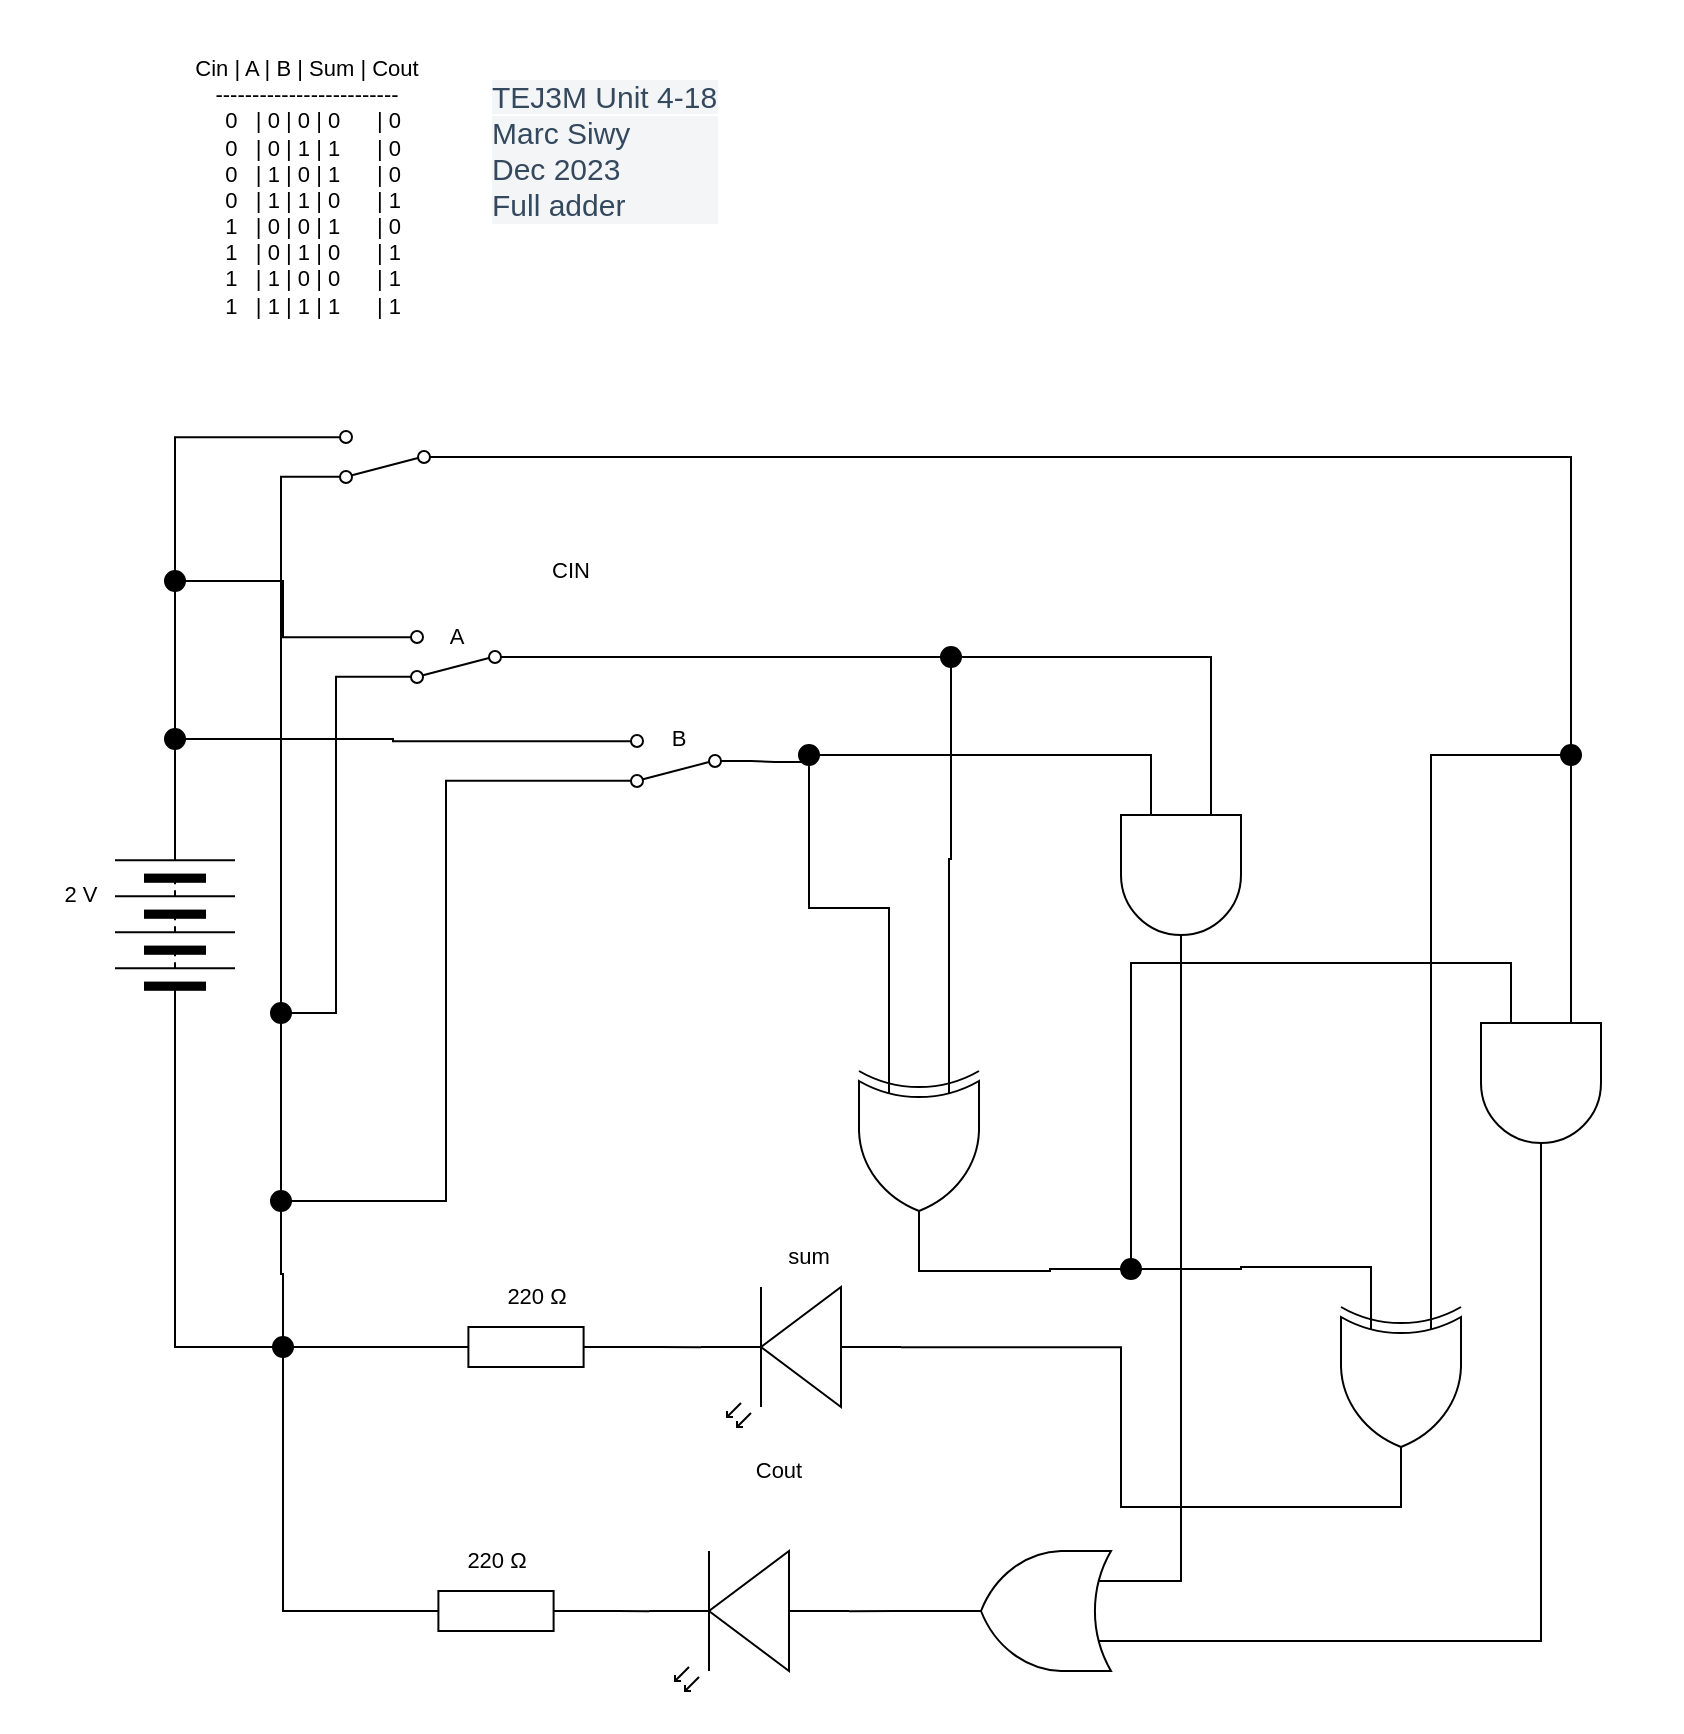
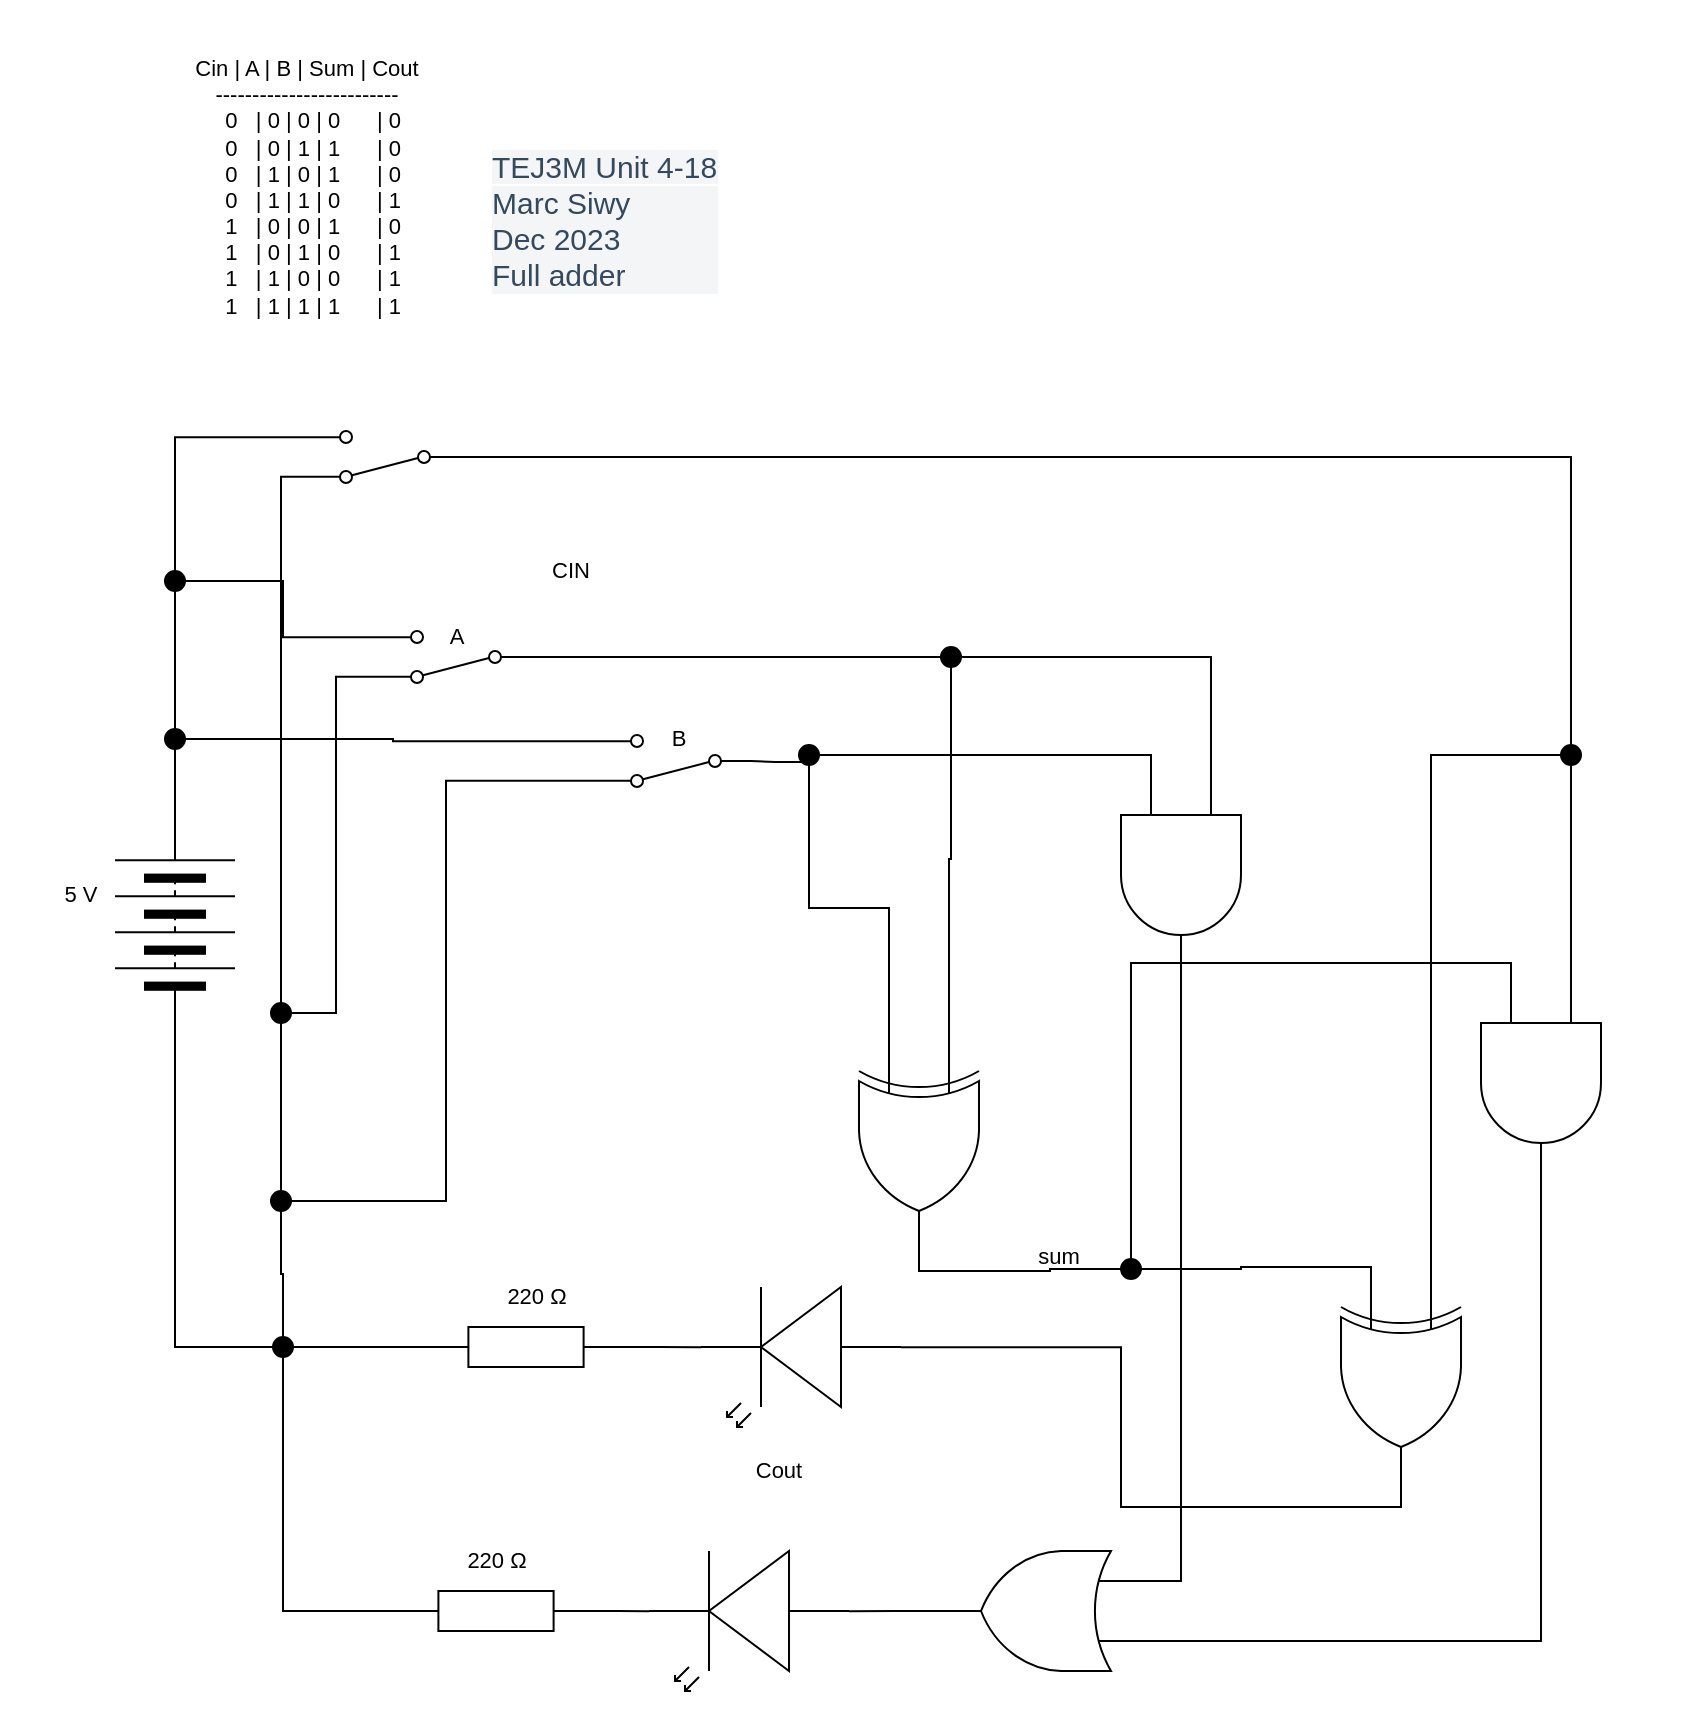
(629, 151) -> (629, 221)
(82, 895) -> (82, 895)
(809, 1257) -> (1059, 1257)
